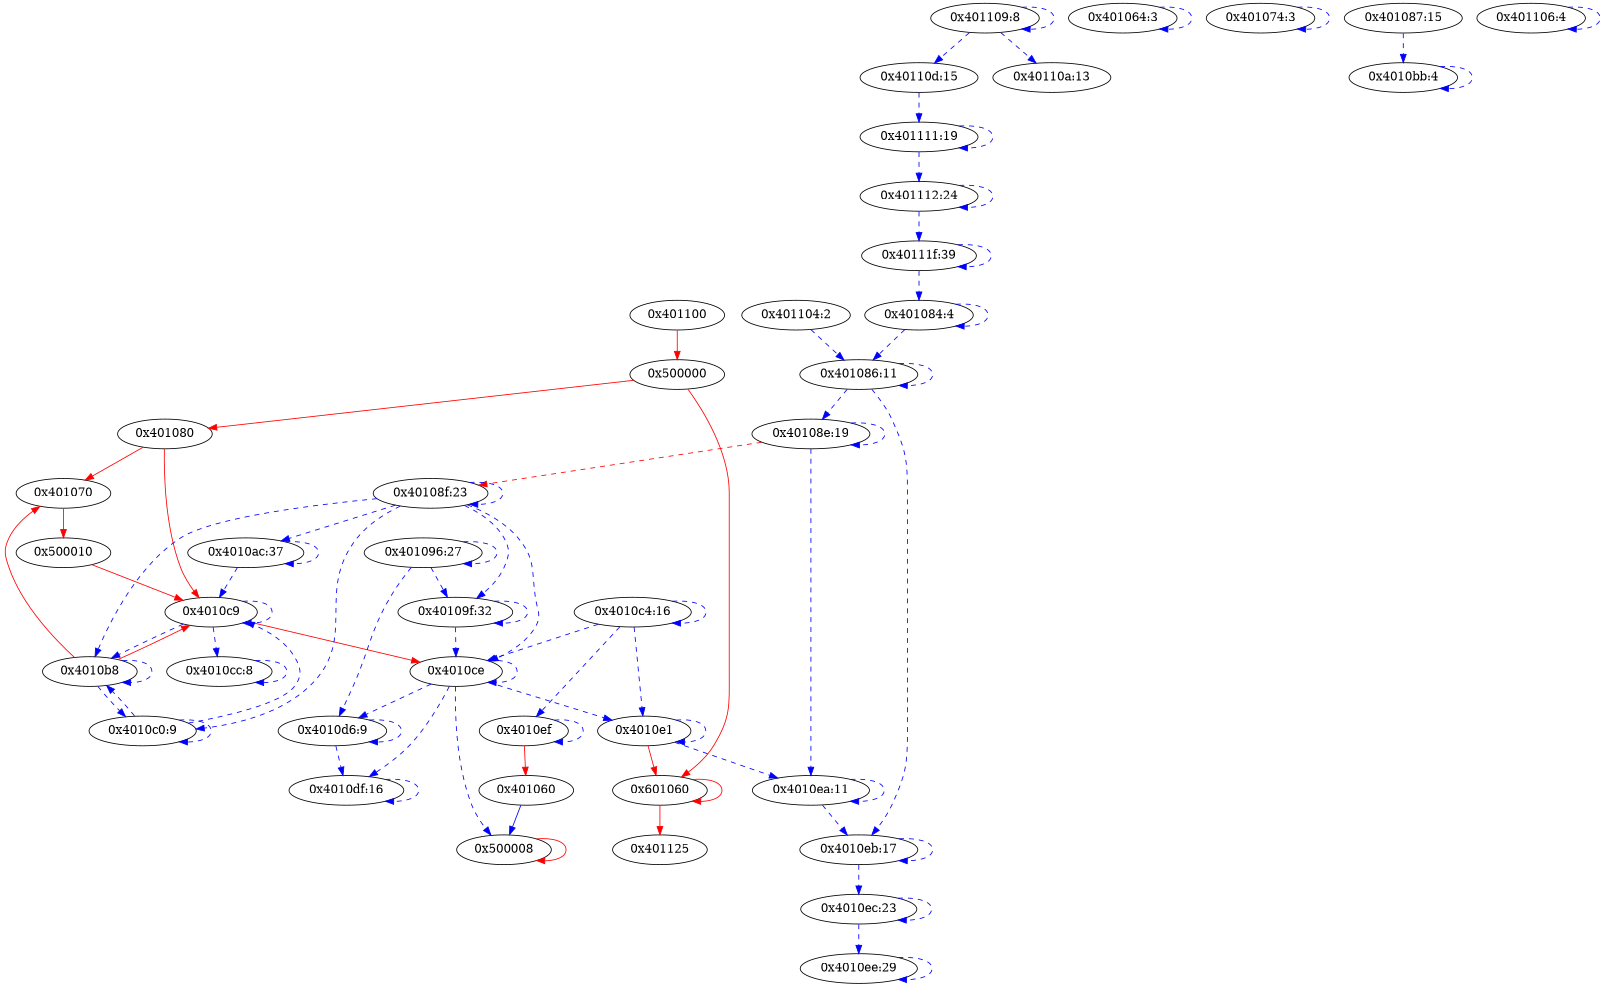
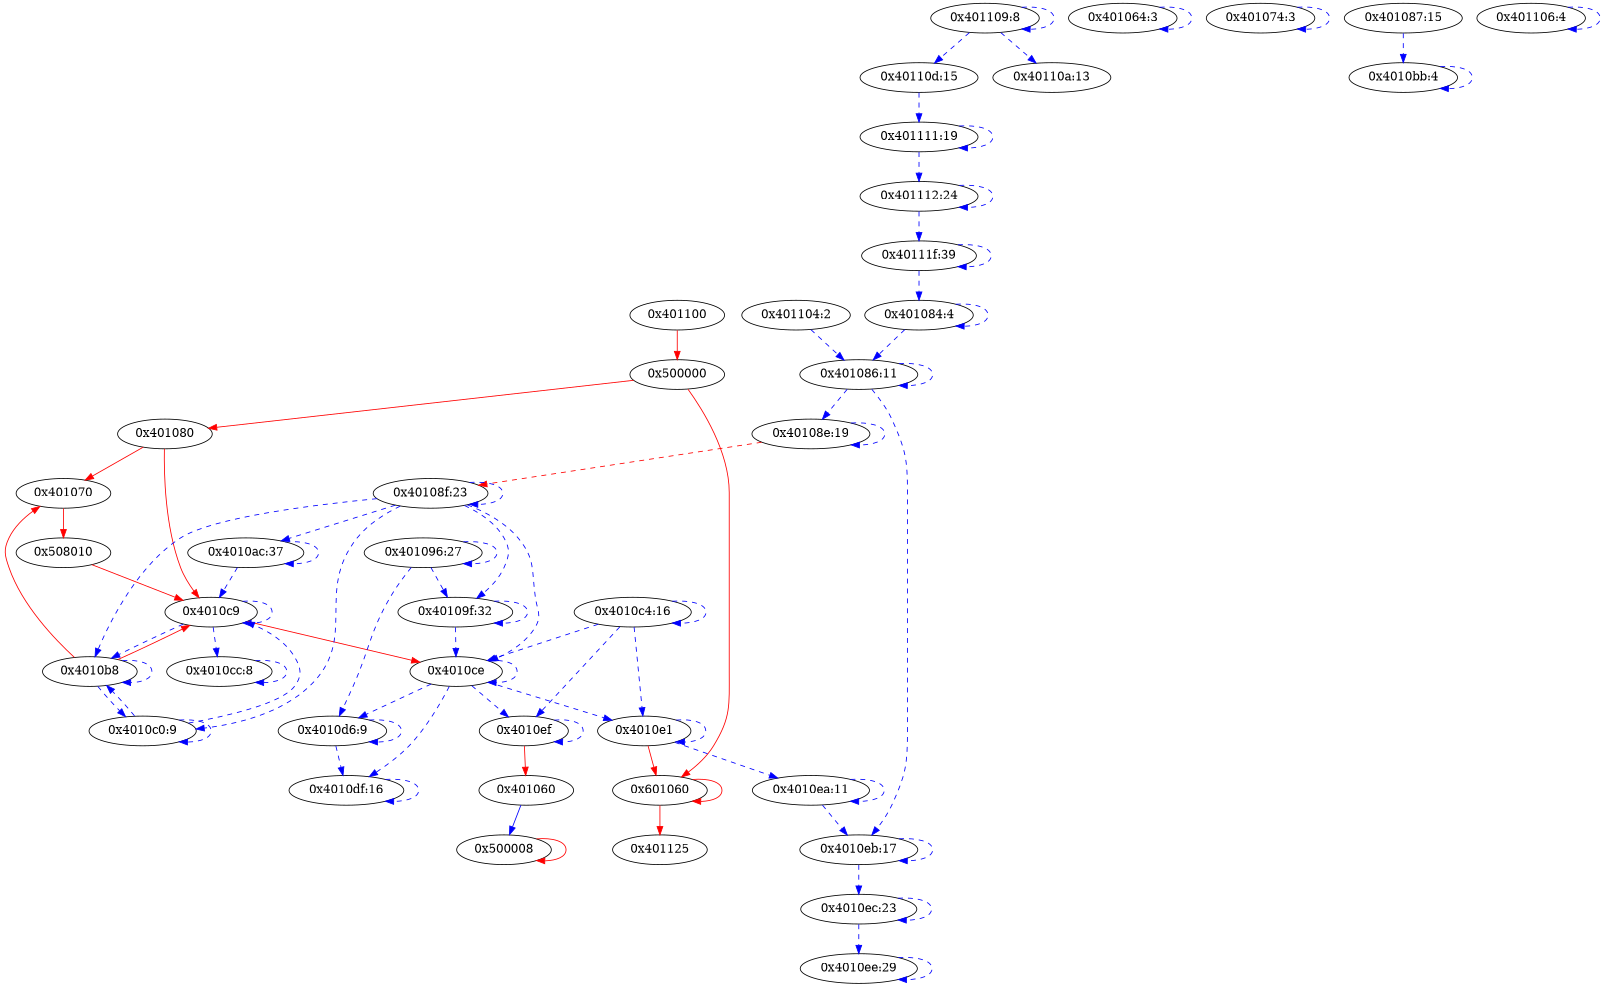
(63, 553) -> (63, 553)
(811, 608) -> none
(460, 760) -> (487, 699)
